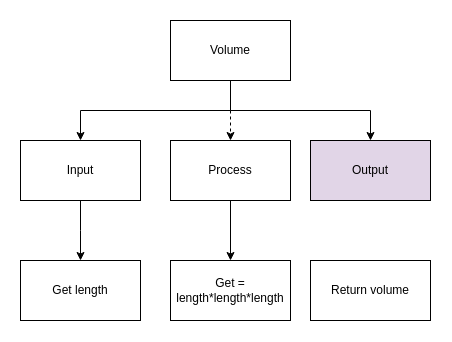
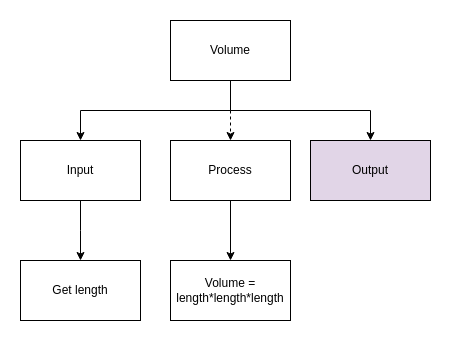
(231, 291) -> (231, 291)
(371, 291) -> none
